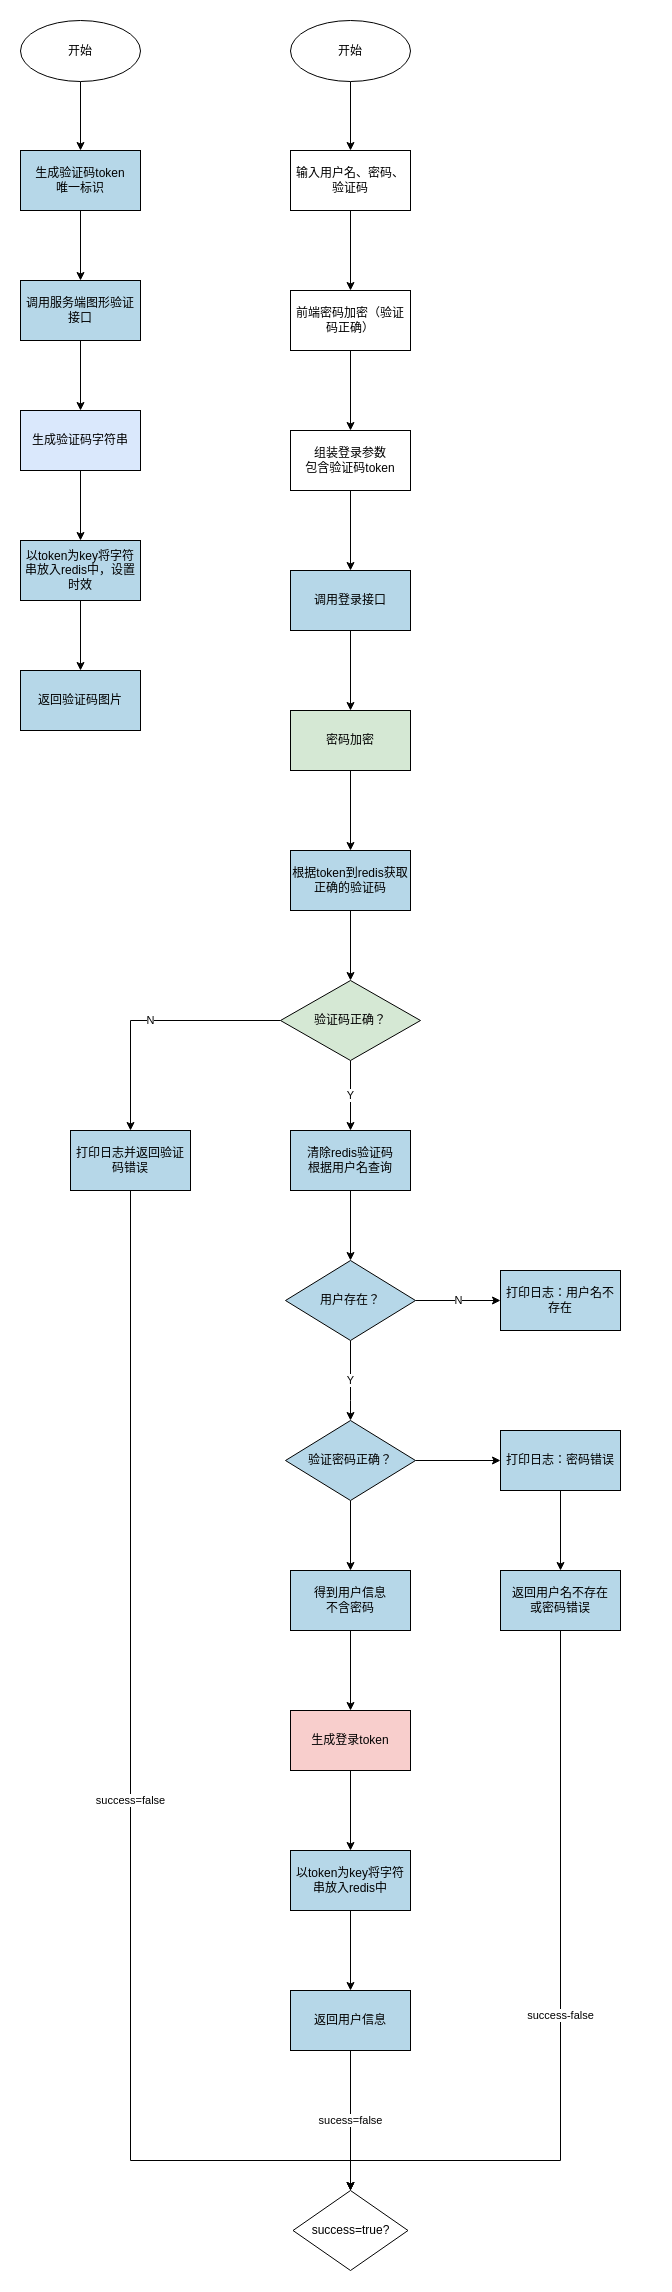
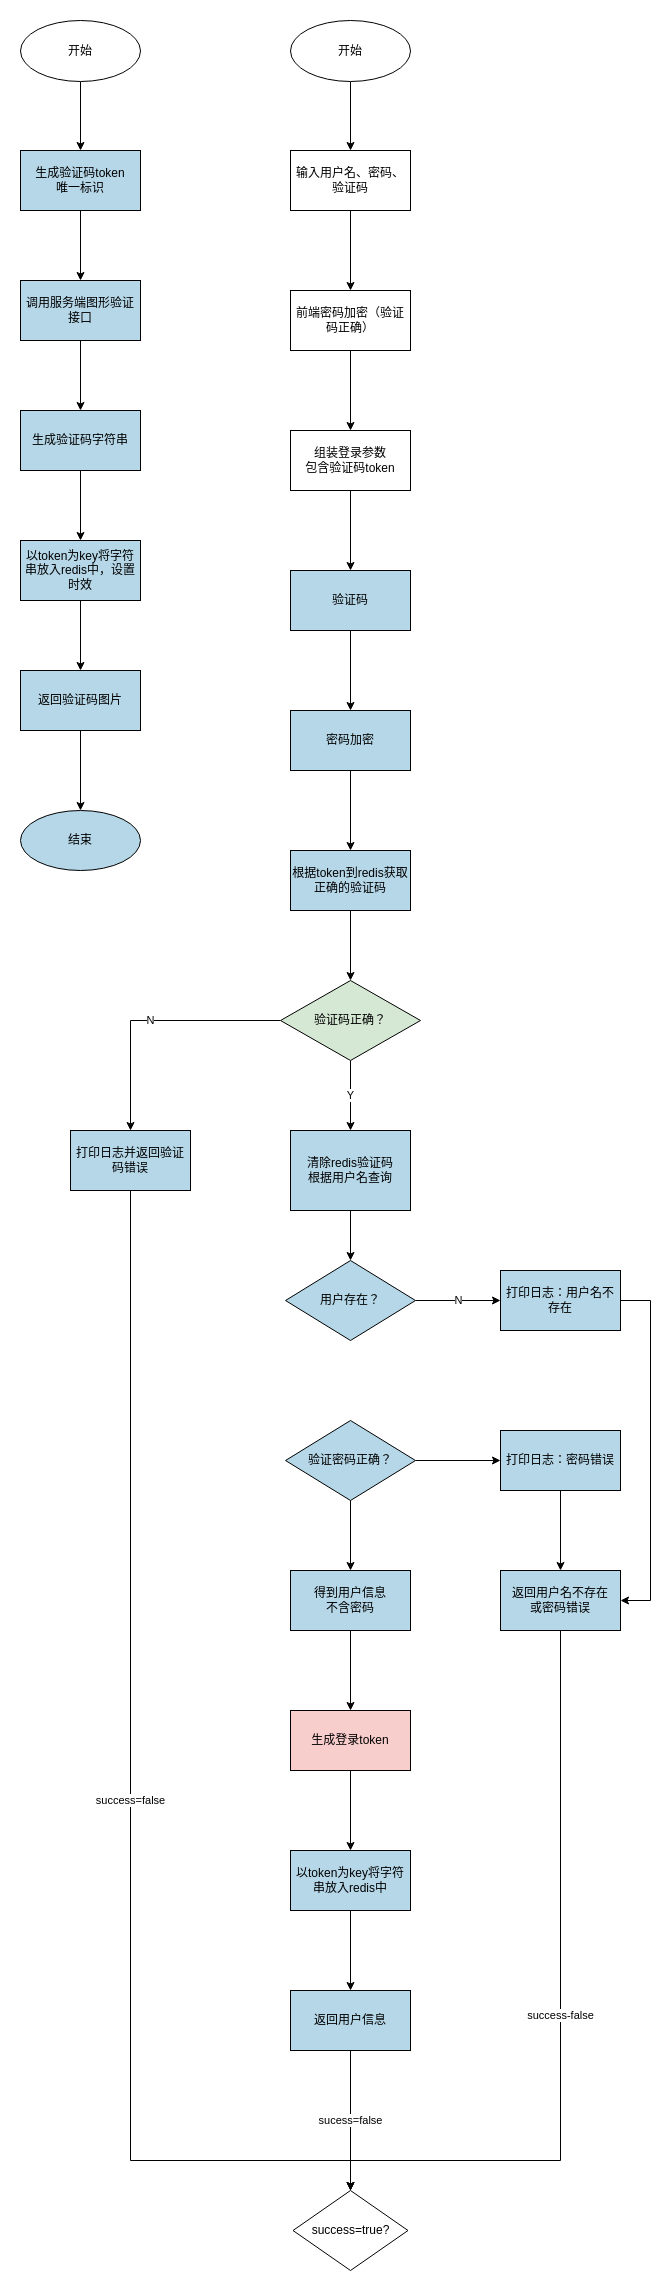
(81, 441) -> (81, 441)
(351, 601) -> (351, 601)
(351, 741) -> (351, 741)
none -> (81, 767)
none -> (81, 841)
(351, 1161) -> (351, 1171)
(351, 1377) -> none
none -> (651, 1447)
